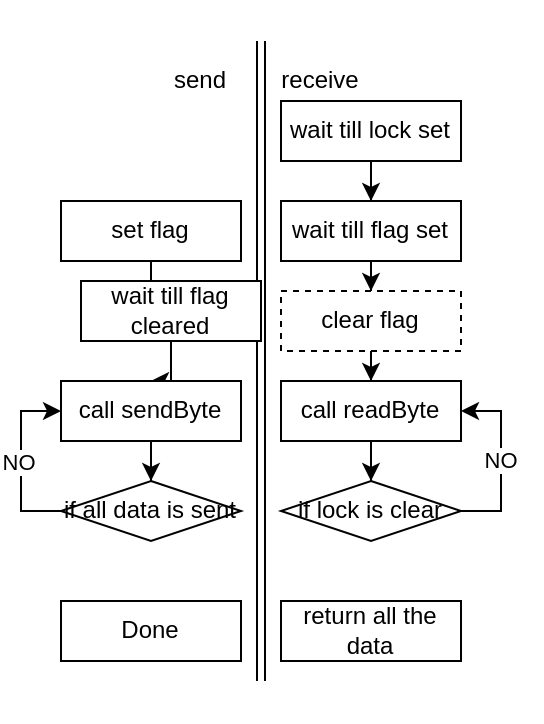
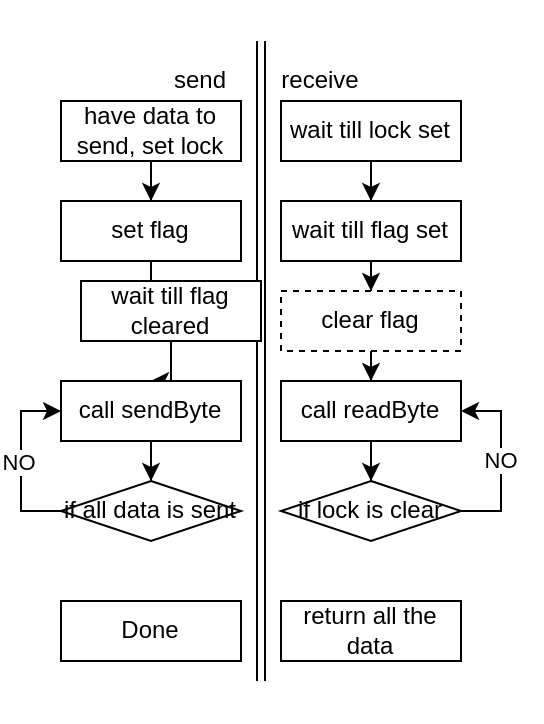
none -> (151, 131)
none -> (151, 188)
